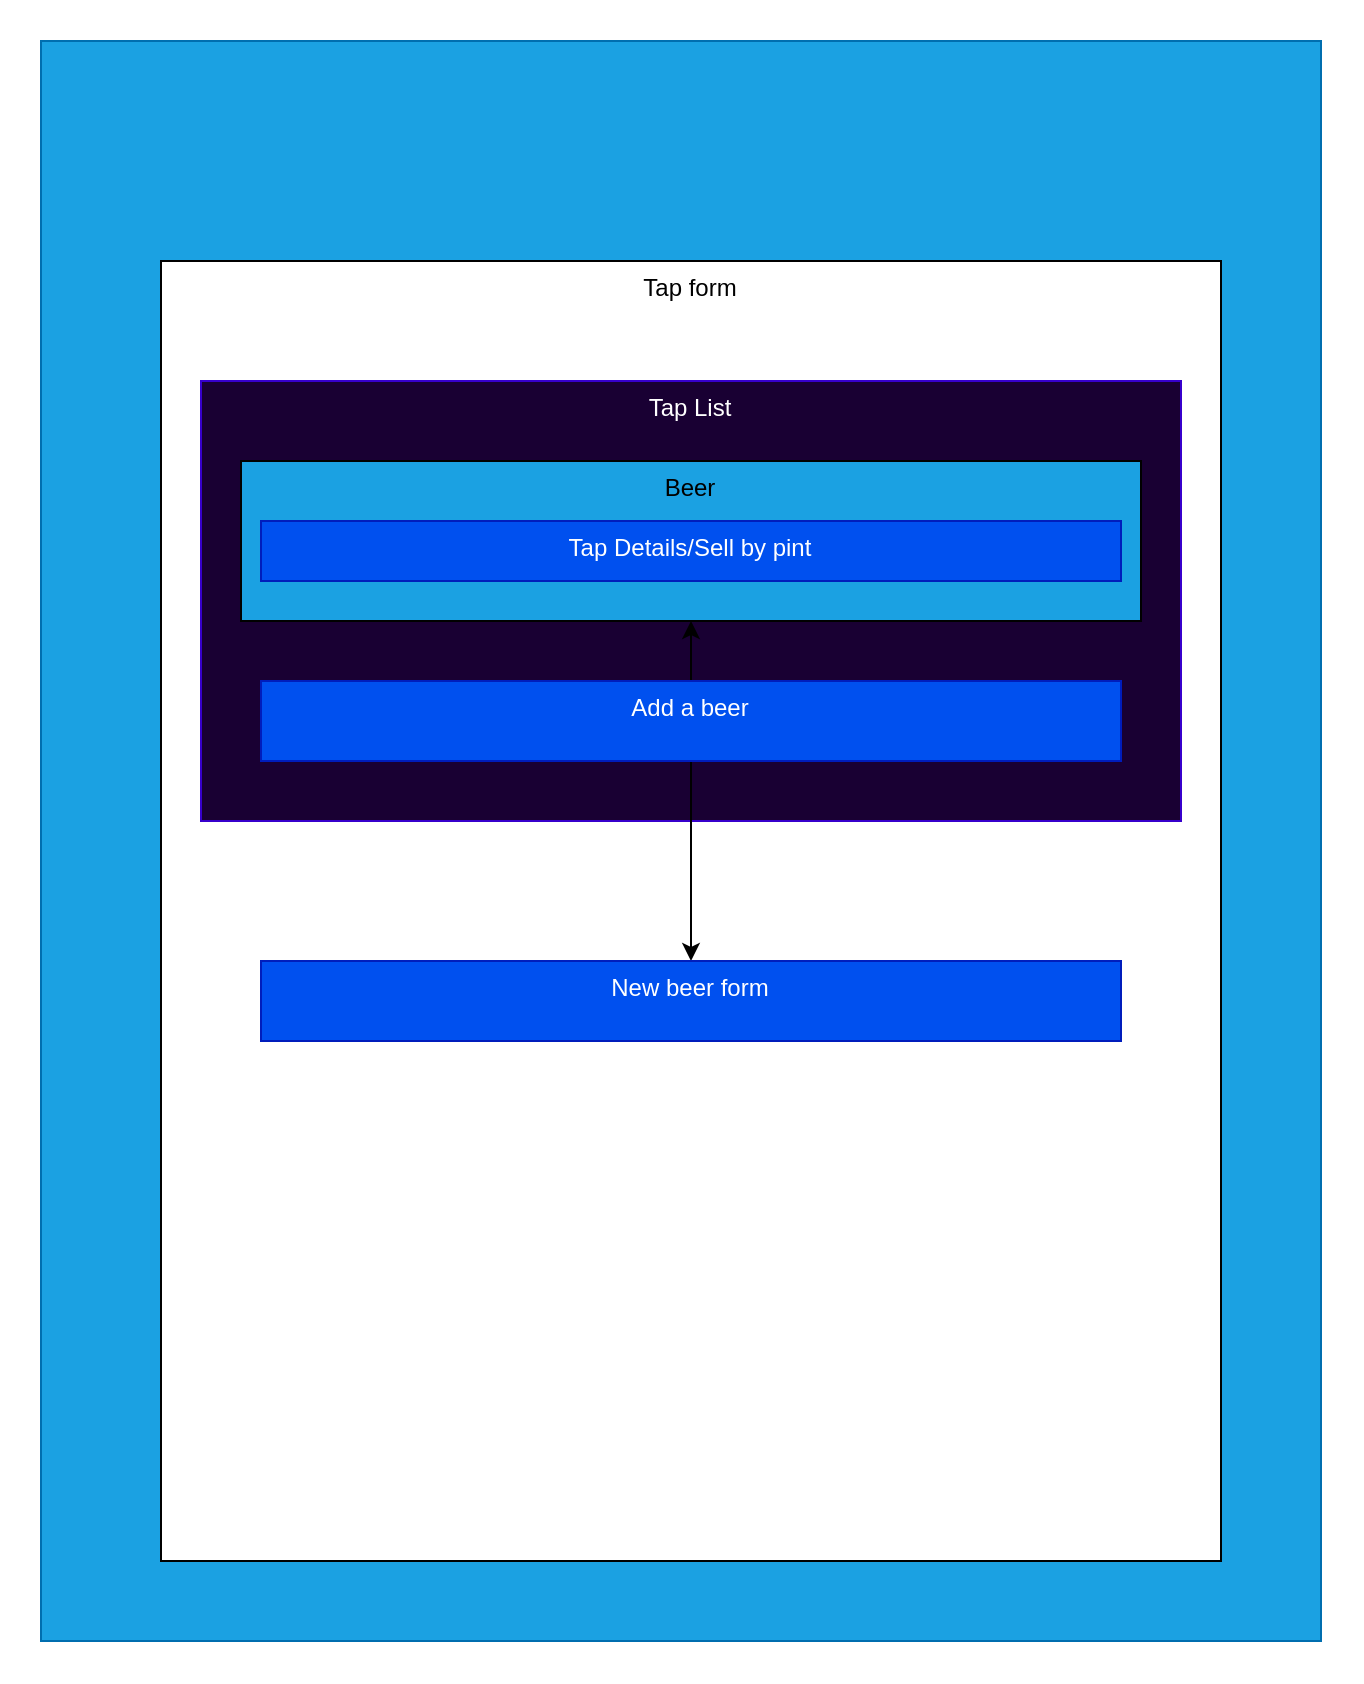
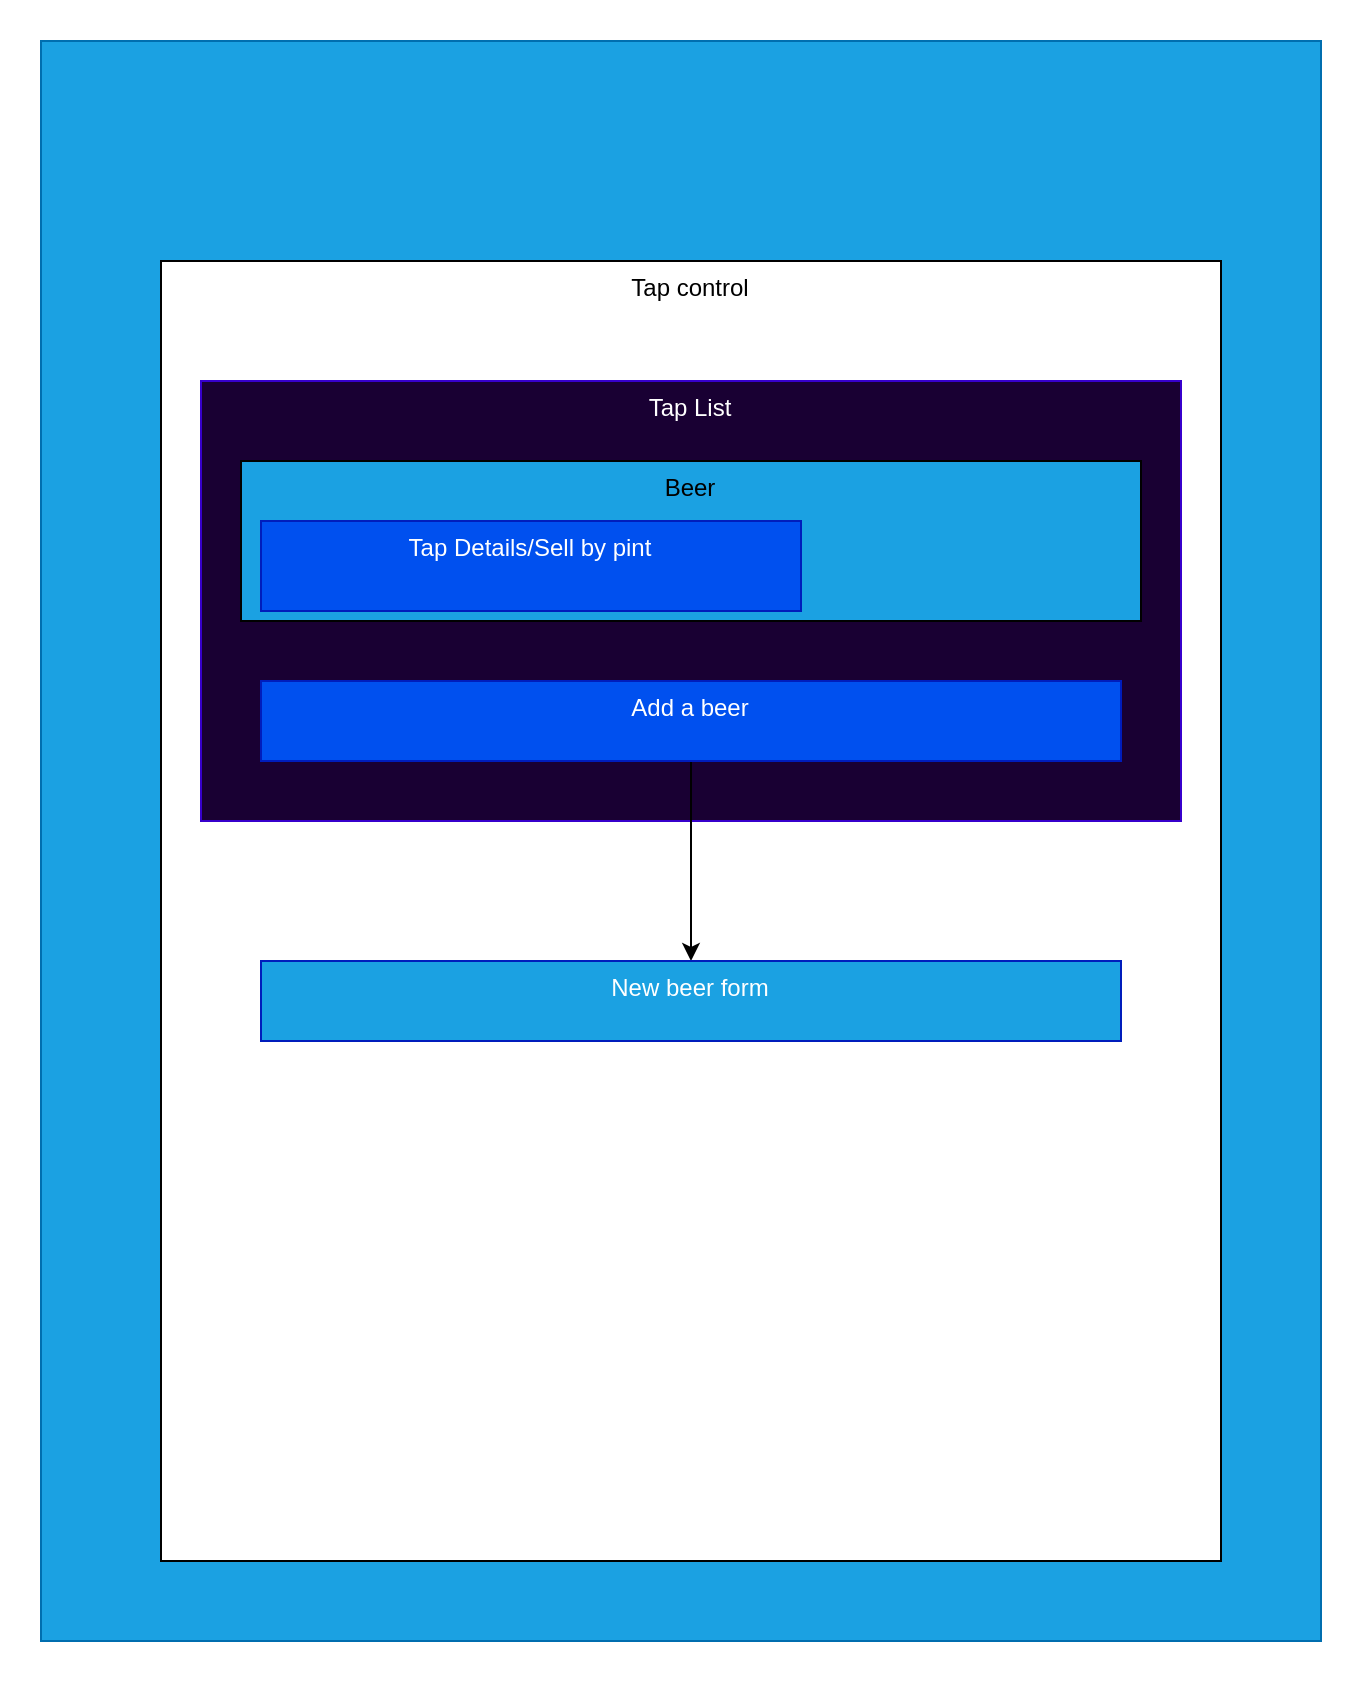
(691, 289) -> (691, 289)
(691, 551) -> (531, 566)
(691, 658) -> none
(691, 1001) -> (691, 1001)
